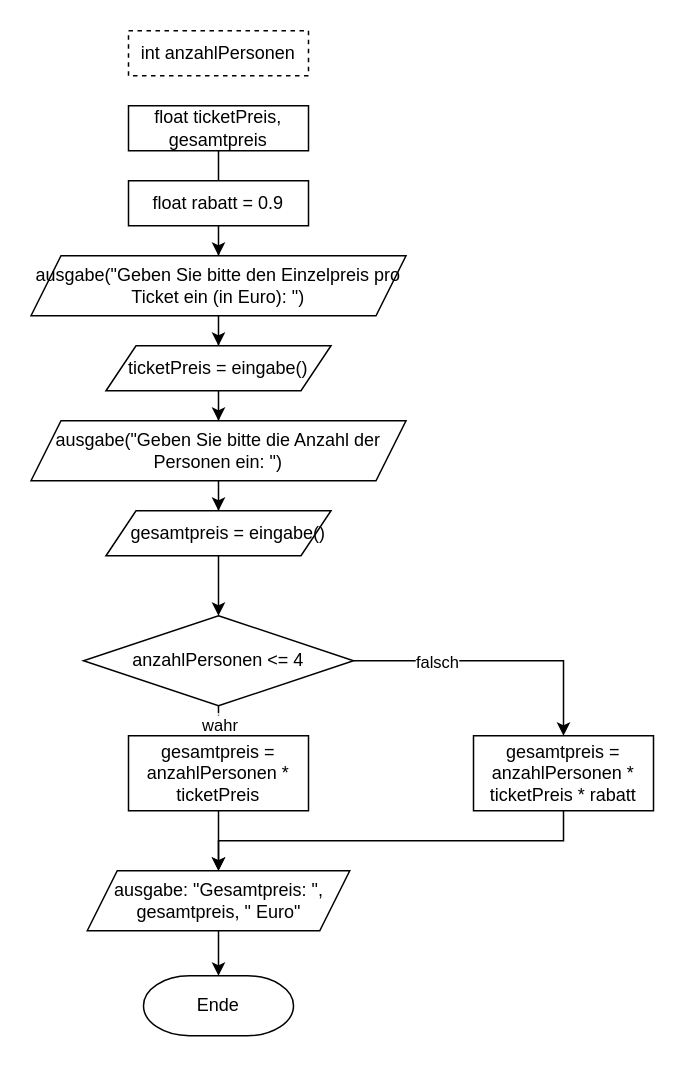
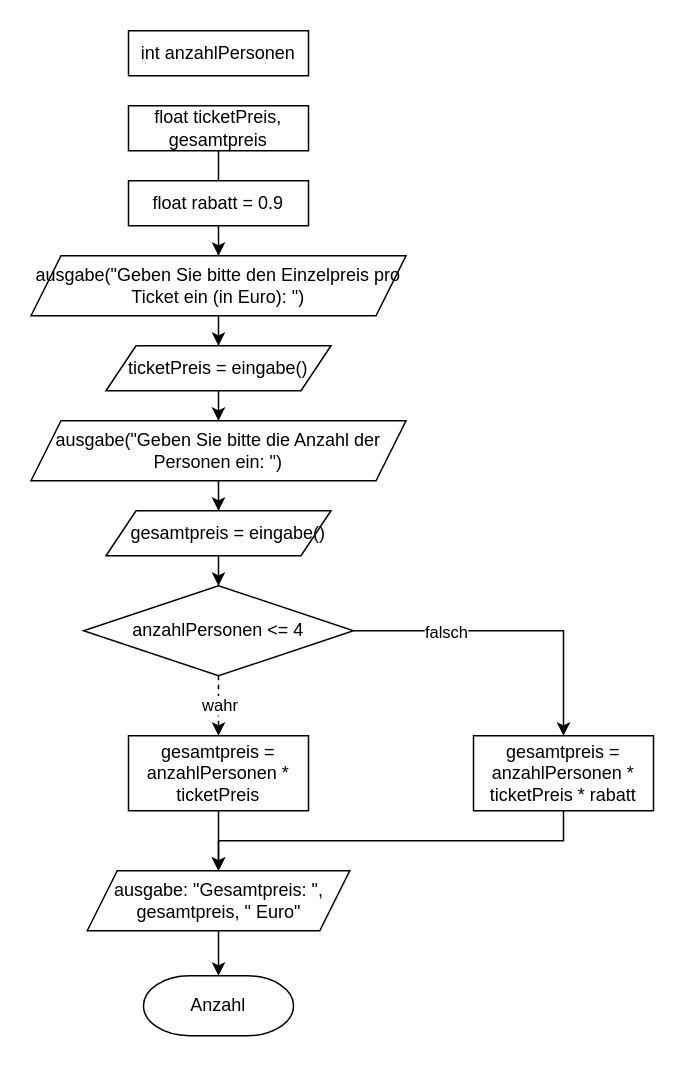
(218, 53) -> (218, 53)
(218, 661) -> (218, 631)
(218, 1006) -> (218, 1006)
